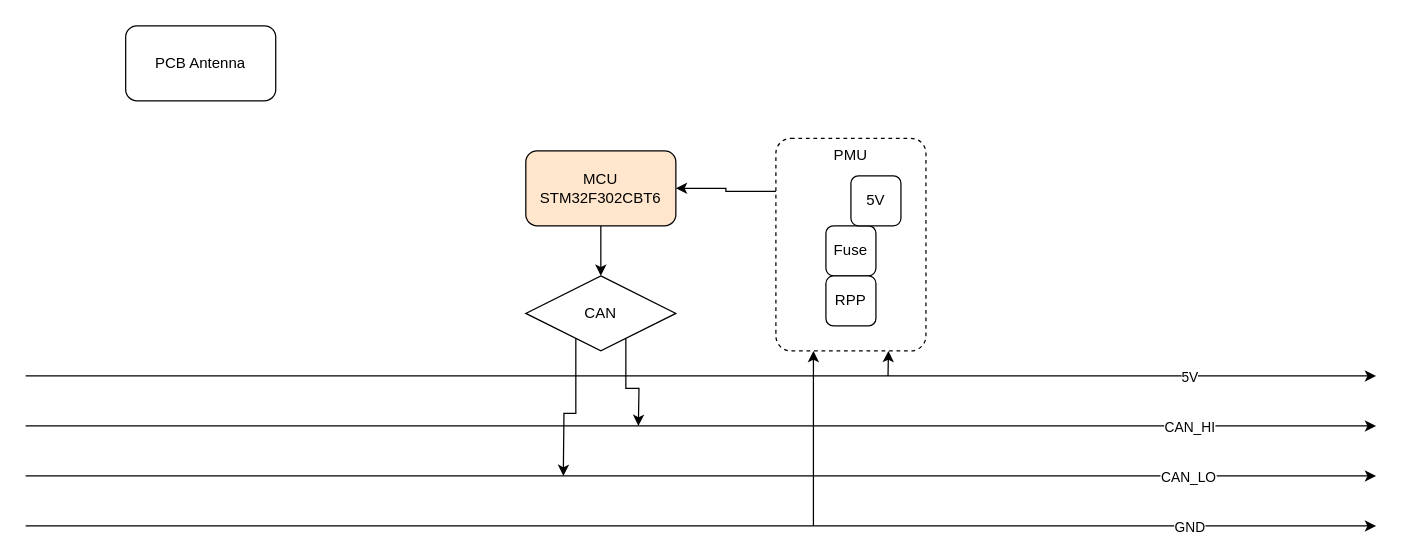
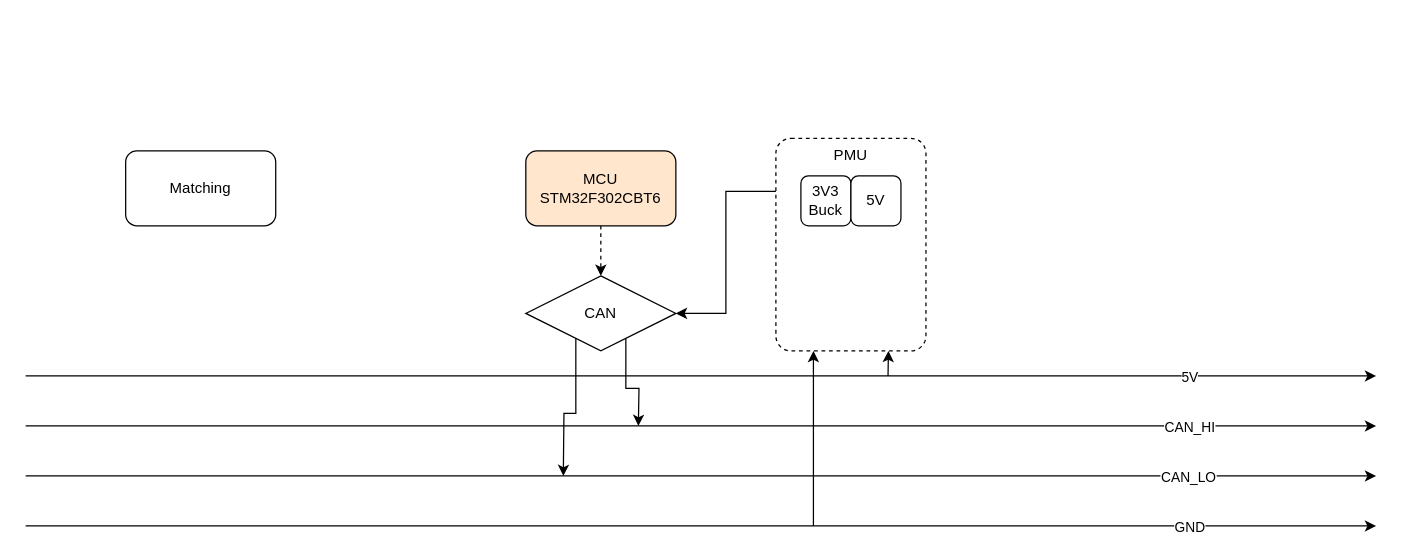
(201, 63) -> none
none -> (201, 188)
(708, 188) -> (726, 272)
none -> (826, 201)
(601, 246) -> (601, 246)
(851, 251) -> none
(851, 301) -> none
